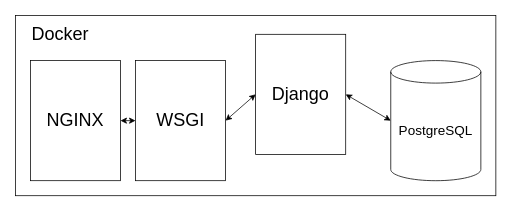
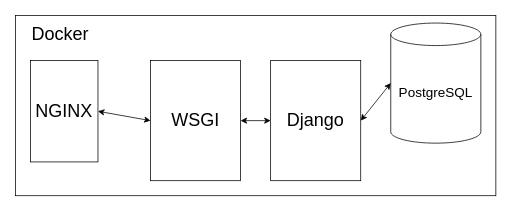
(300, 94) -> (315, 120)
(75, 120) -> (64, 111)
(180, 120) -> (195, 120)
(435, 120) -> (435, 83)
